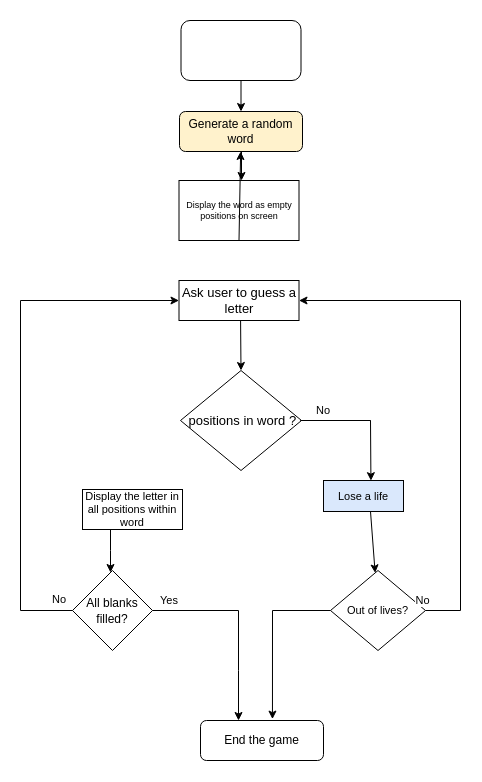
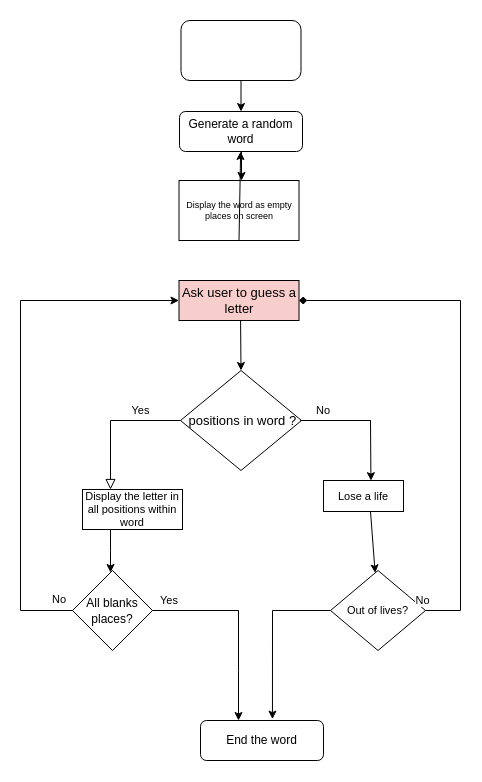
(241, 132) -> (241, 132)
(240, 211) -> (240, 211)
(239, 301) -> (239, 301)
(307, 301) -> (308, 301)
none -> (117, 421)
(364, 496) -> (364, 496)
(113, 611) -> (113, 611)
(262, 741) -> (262, 741)
